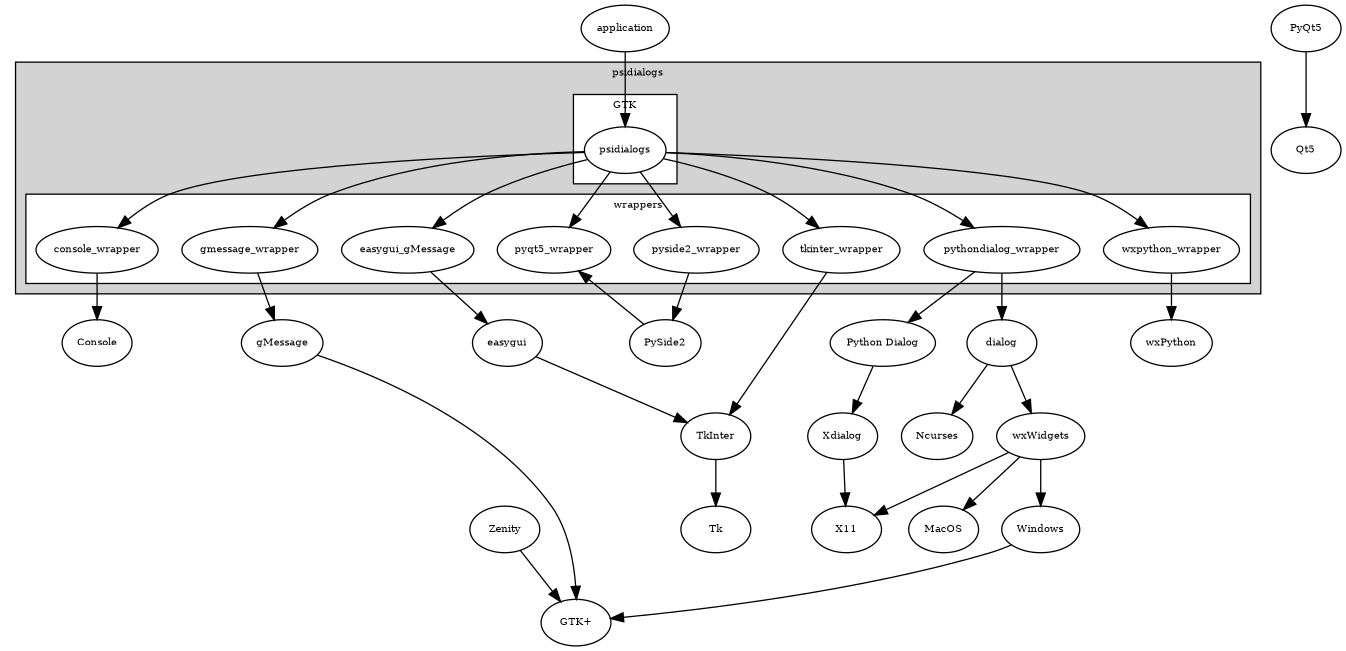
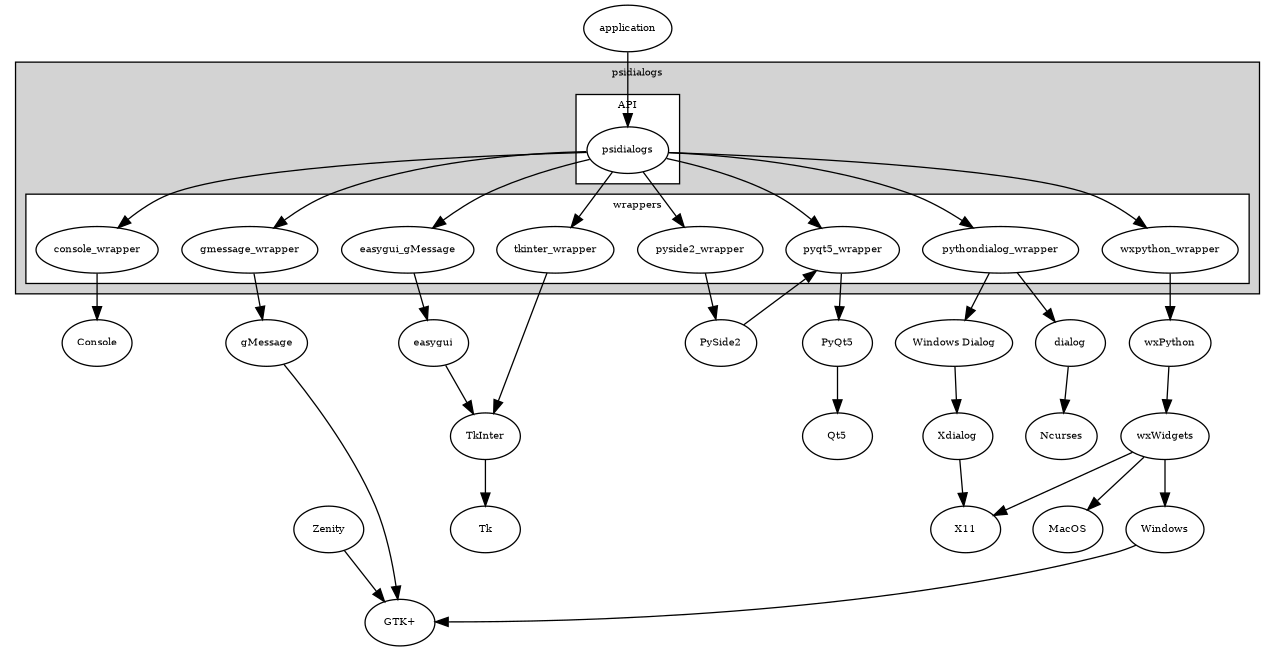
(625, 105) -> (628, 105)
none -> (840, 290)
(883, 343) -> (954, 343)
(1019, 383) -> (1168, 383)
